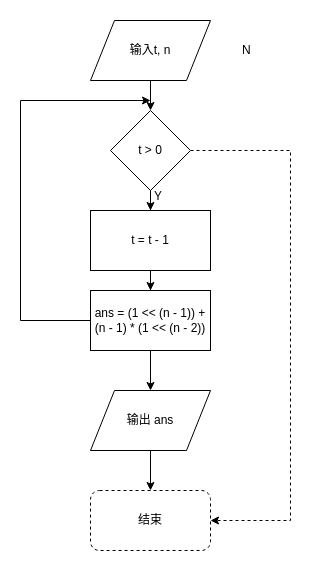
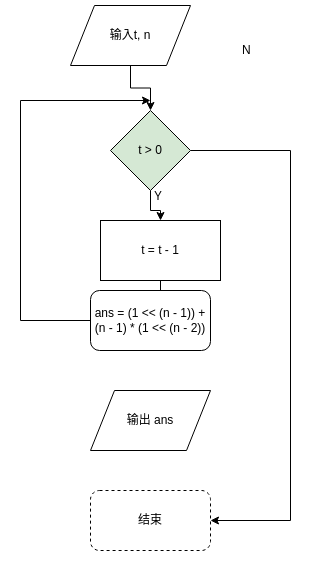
(151, 51) -> (131, 36)
(151, 151) -> (151, 151)
(151, 241) -> (161, 251)
(151, 321) -> (151, 321)
(291, 322) -> (291, 322)
(151, 367) -> none
(151, 467) -> none
